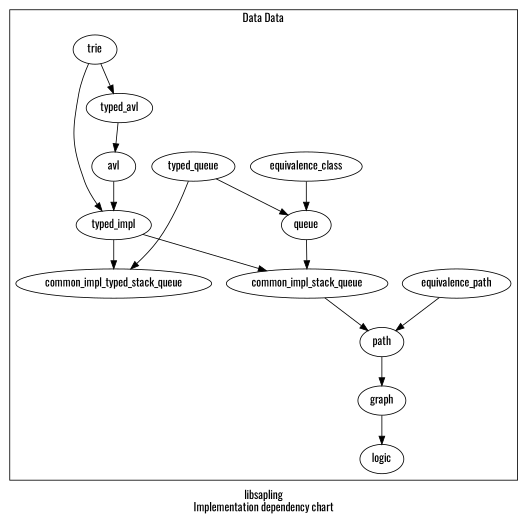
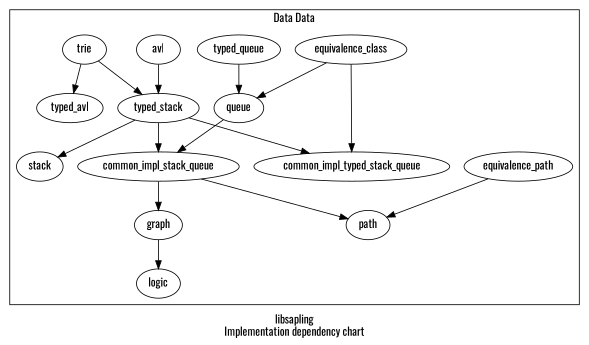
(117, 133) -> none
none -> (40, 167)
(114, 225) -> (158, 108)
(168, 226) -> (351, 104)
(382, 367) -> (158, 192)
